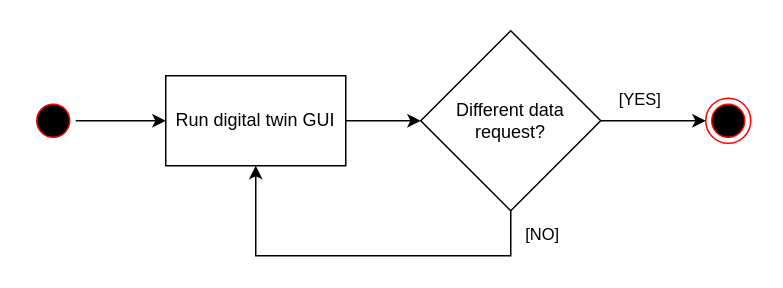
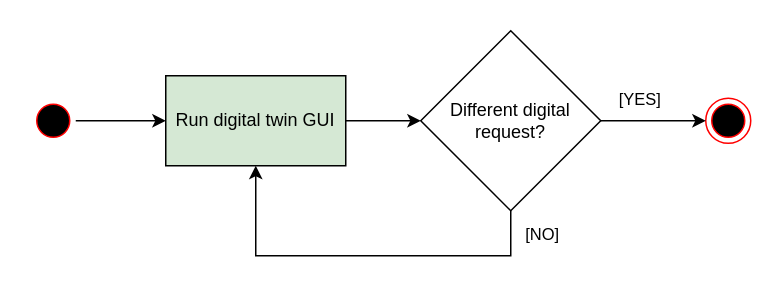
(256, 121) -> (256, 121)
(511, 121) -> (511, 121)
